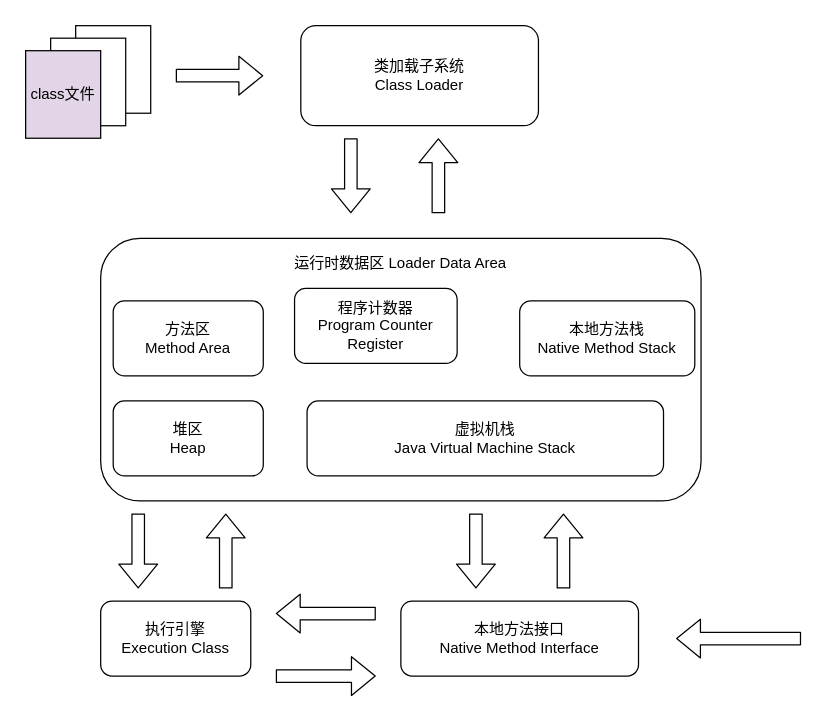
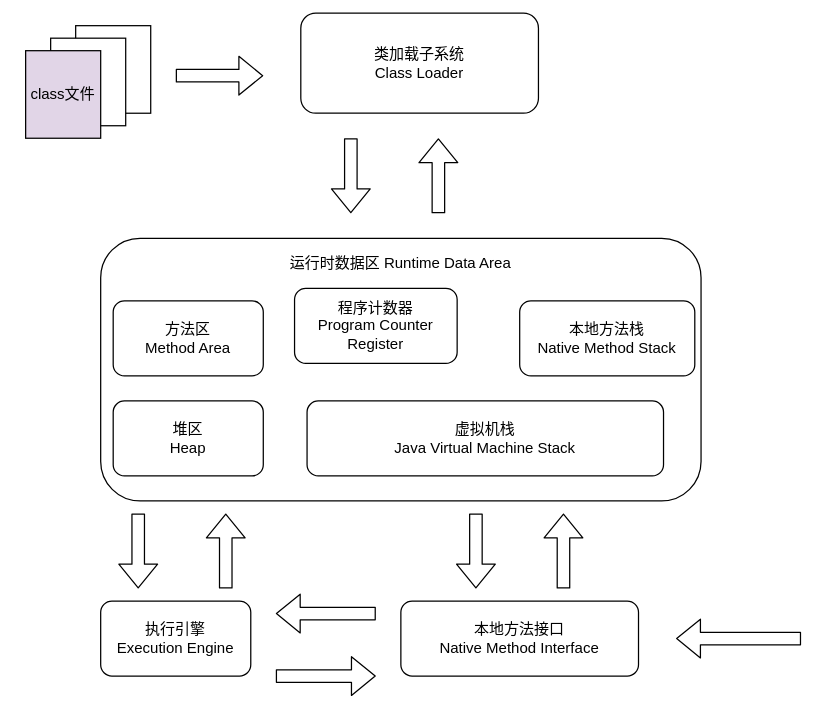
(419, 76) -> (419, 63)
(401, 263) -> (401, 263)
(176, 638) -> (176, 638)
